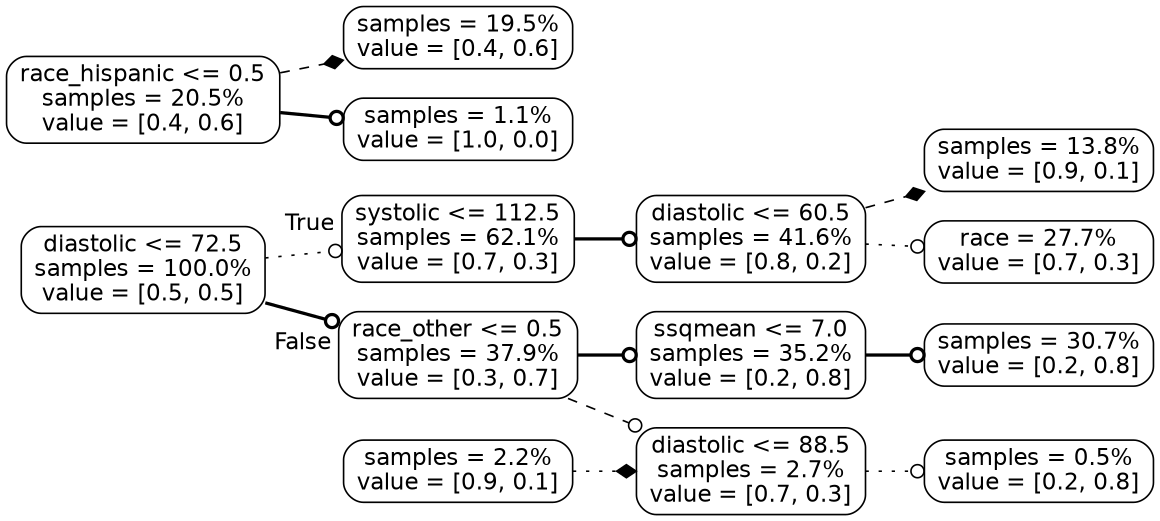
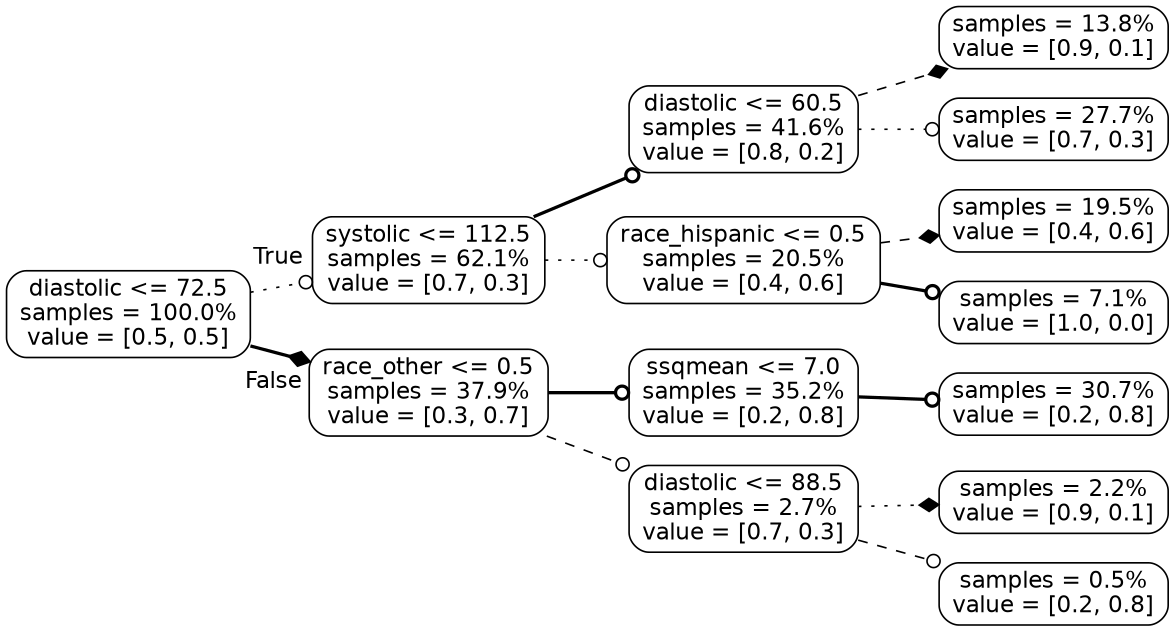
(458, 129) -> (1054, 312)
(1039, 252) -> (1054, 129)
none -> (569, 260)
(295, 311) -> (270, 351)
(595, 471) -> (888, 506)
(888, 471) -> (892, 550)
